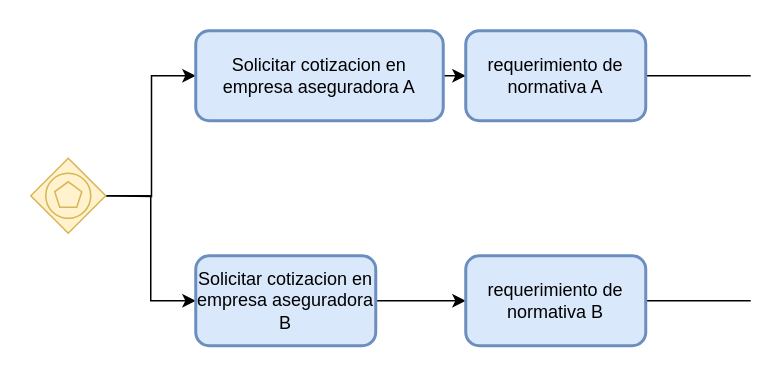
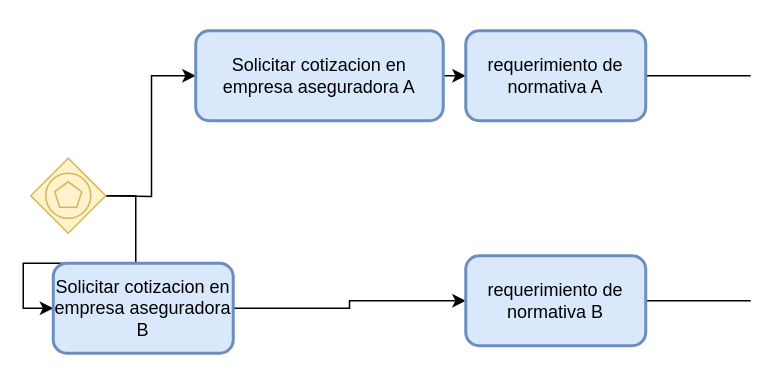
(286, 301) -> (143, 308)
